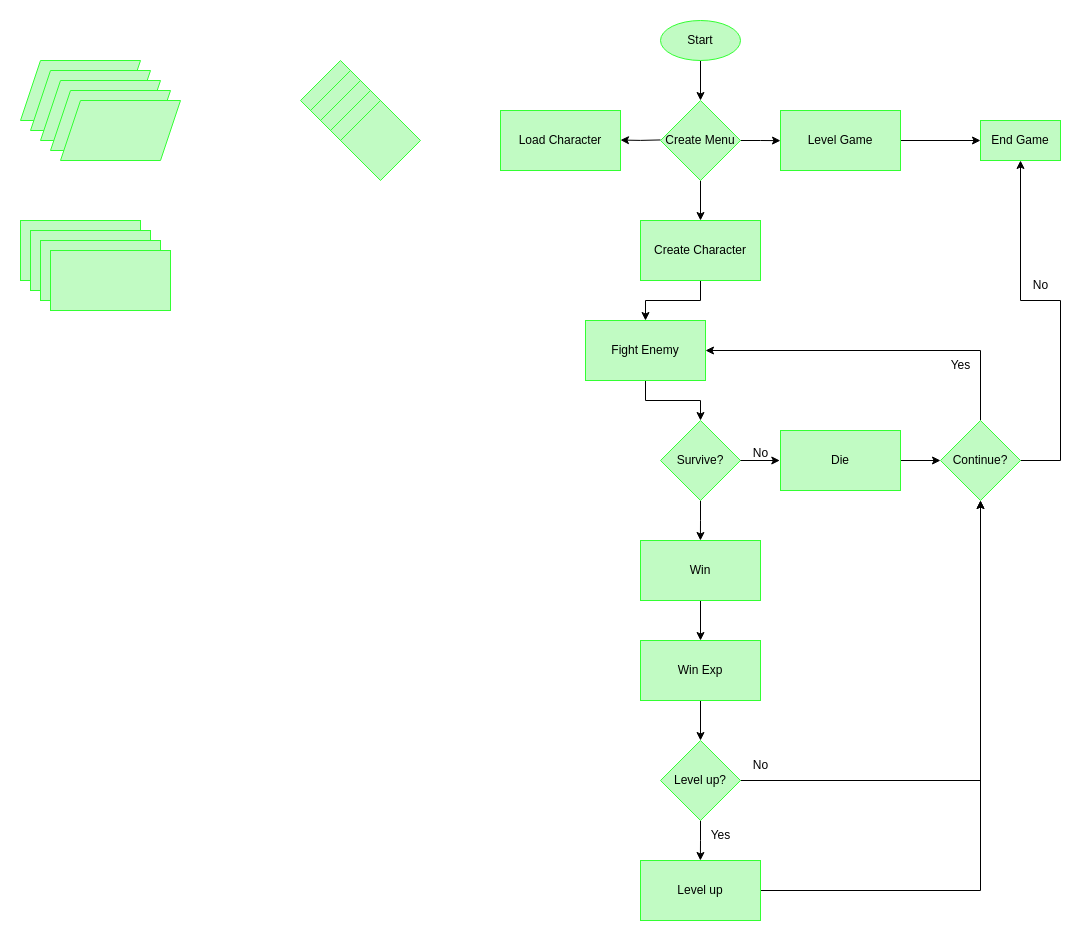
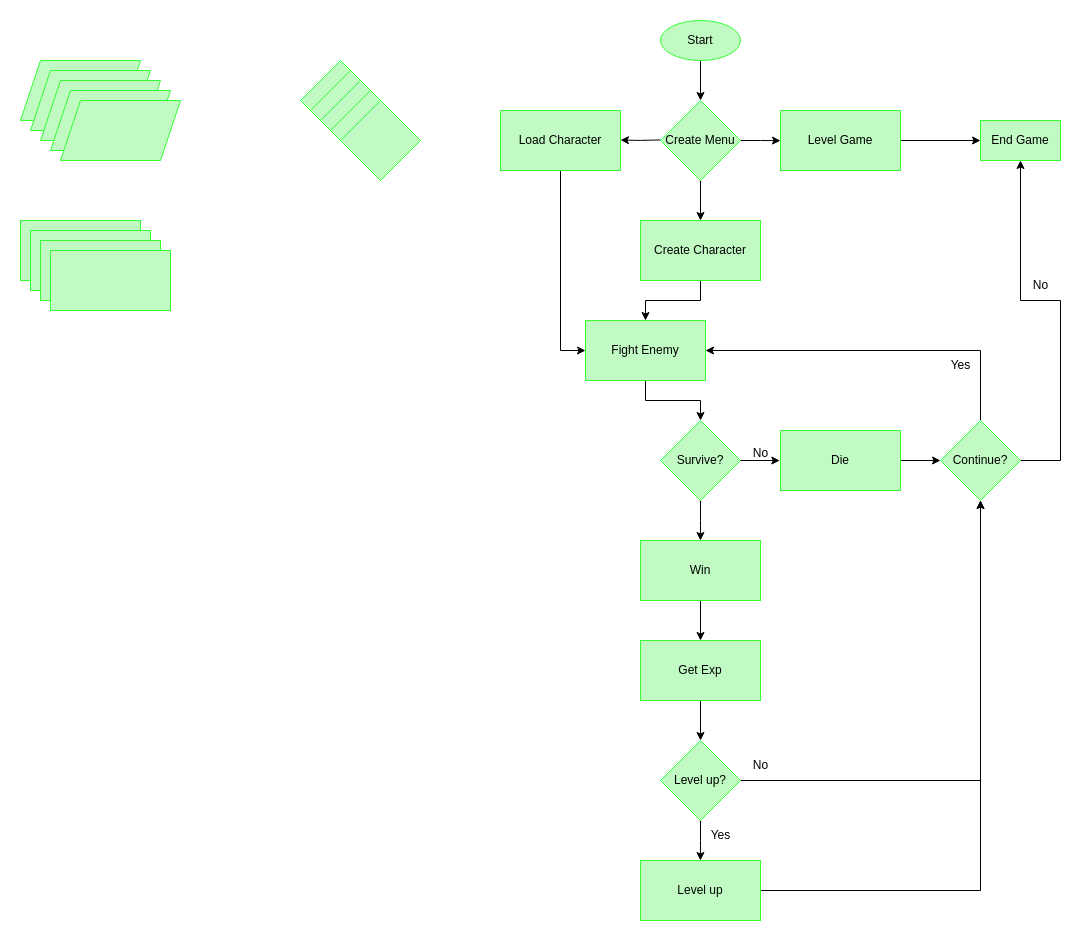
none -> (561, 270)
(701, 671) -> (701, 671)
